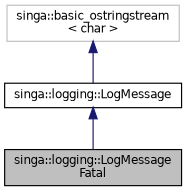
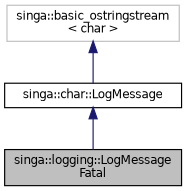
(93, 95) -> (93, 95)
